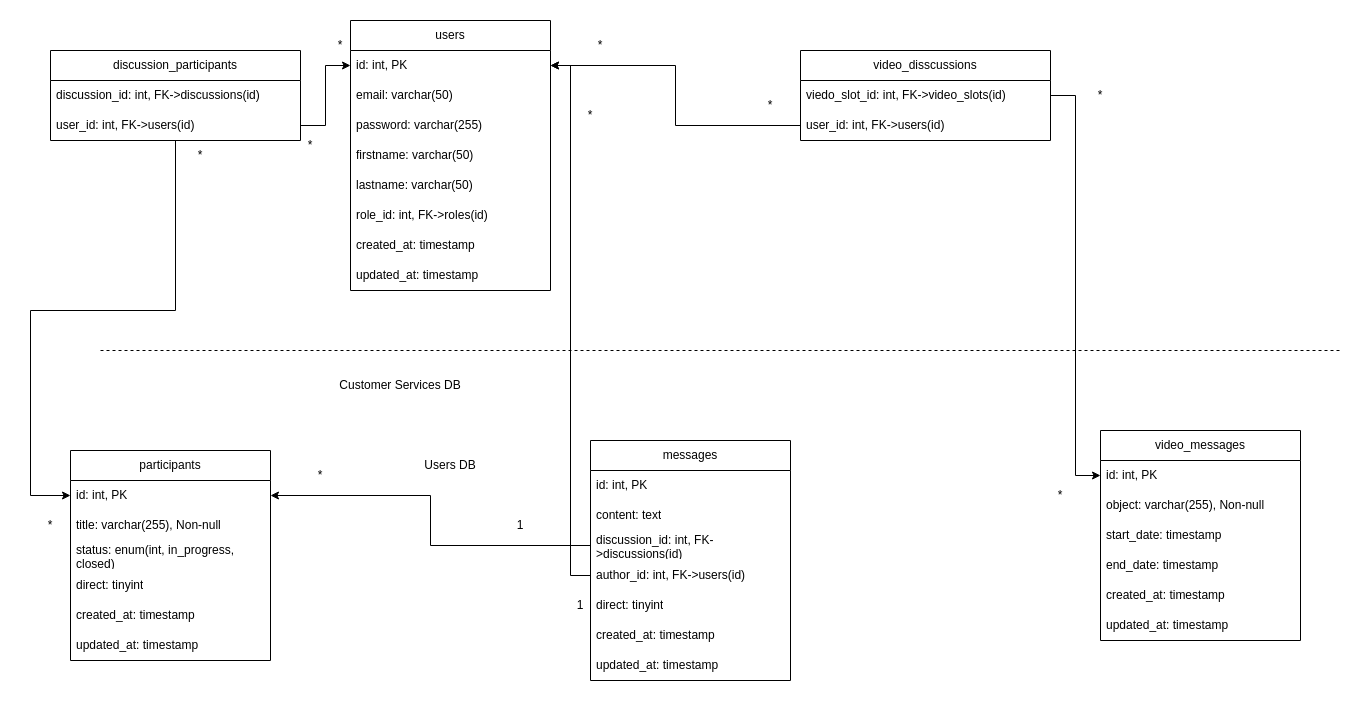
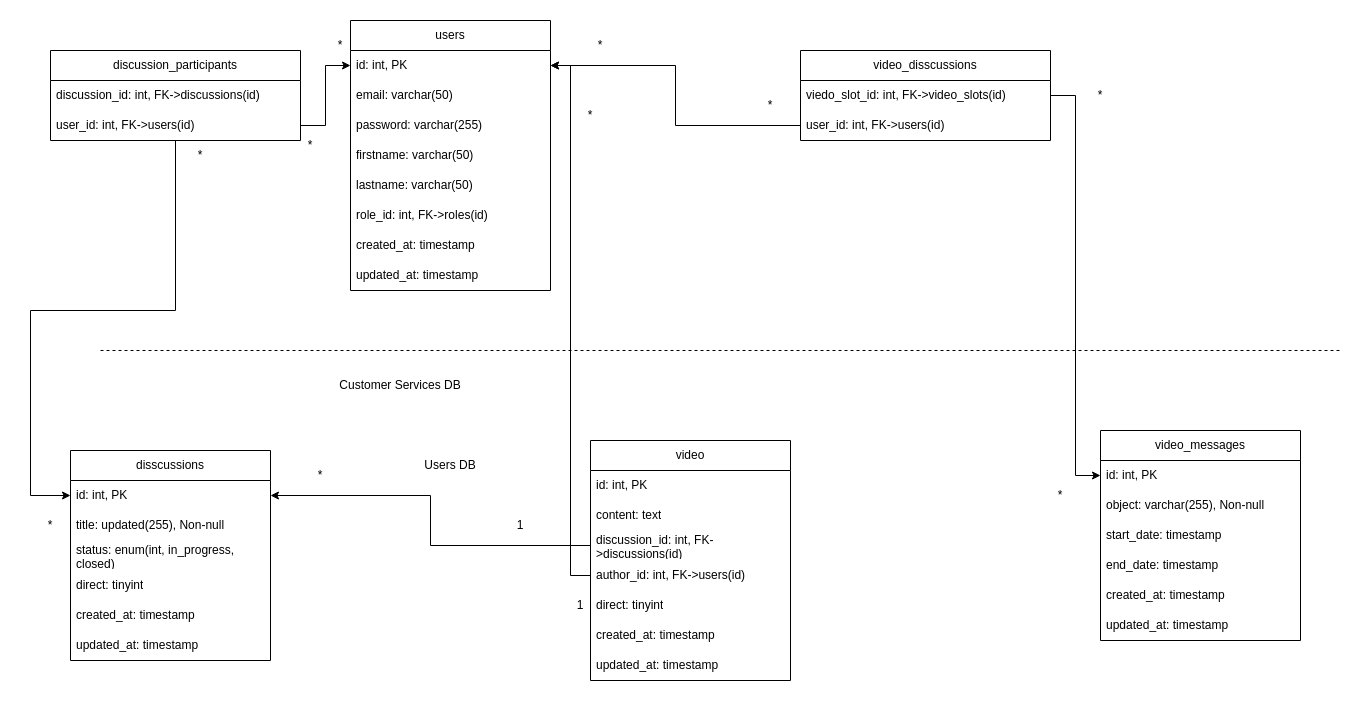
(691, 456) -> (691, 456)
(171, 466) -> (171, 466)
(161, 526) -> (161, 526)
